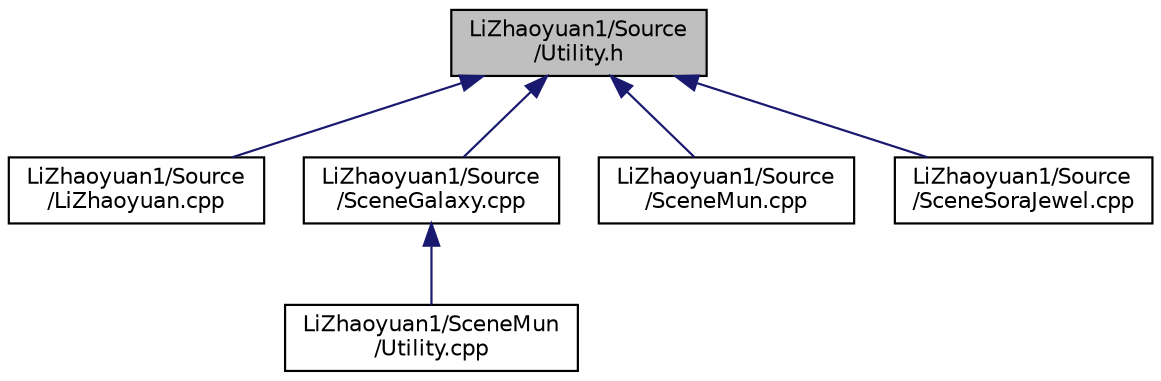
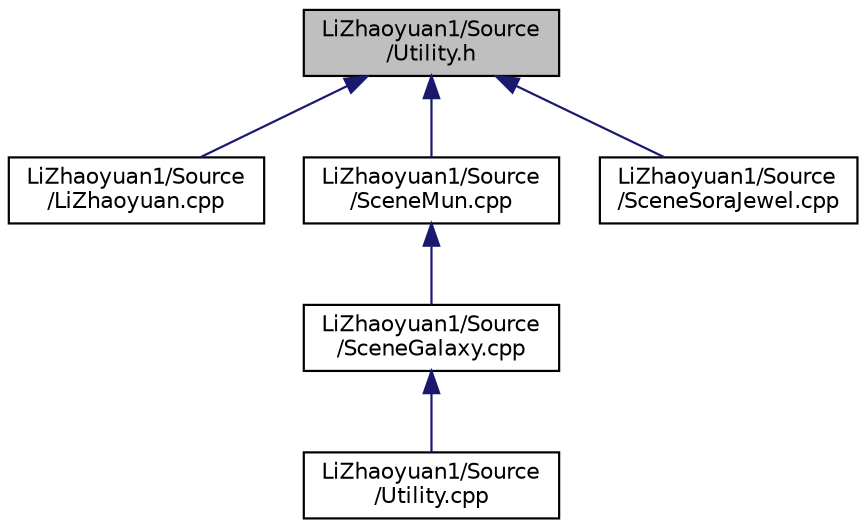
(497, 125) -> (431, 276)
(431, 338) -> (431, 485)
